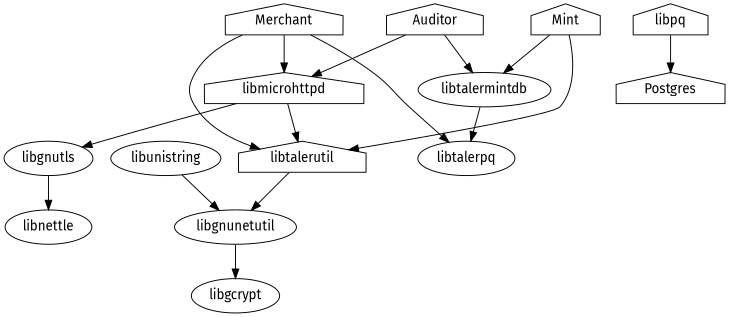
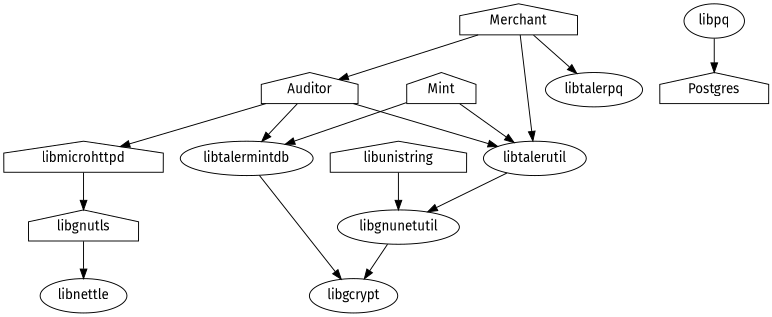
(671, 21) -> (714, 21)
(284, 49) -> (413, 56)
(292, 118) -> (421, 124)
(477, 119) -> (297, 224)
(48, 158) -> (84, 227)
(166, 158) -> (398, 158)
(302, 158) -> (535, 158)
